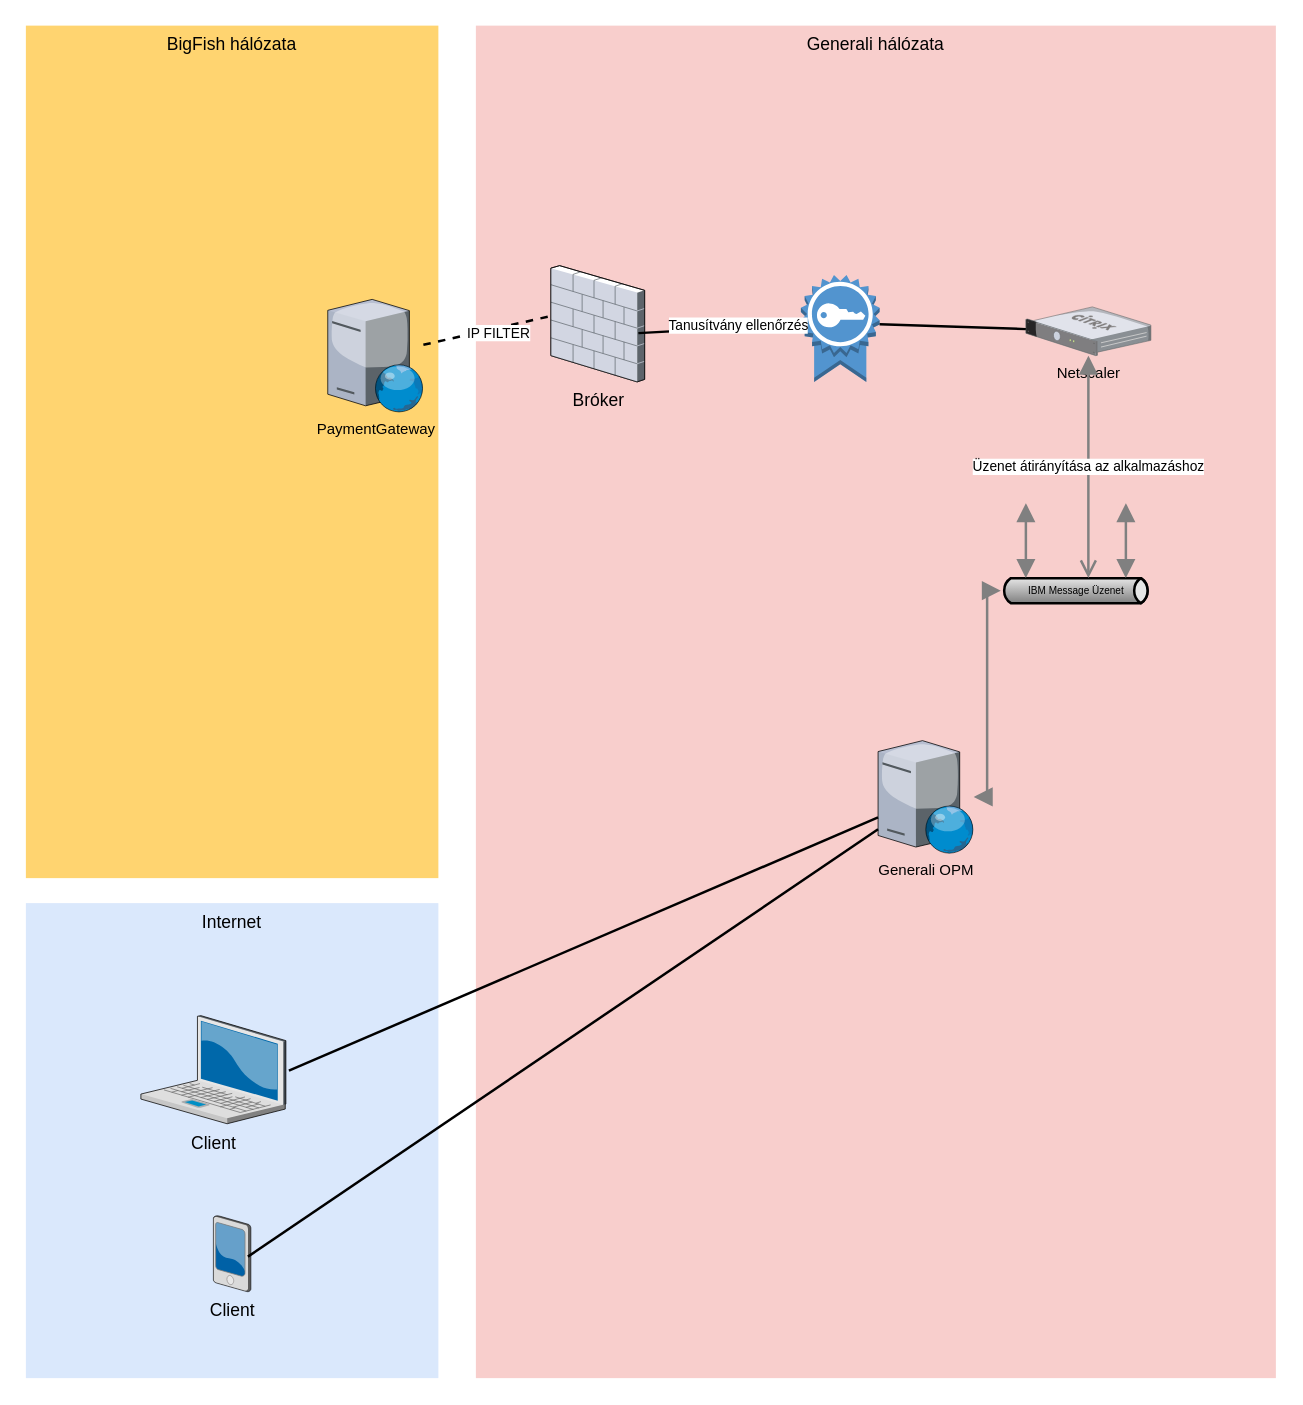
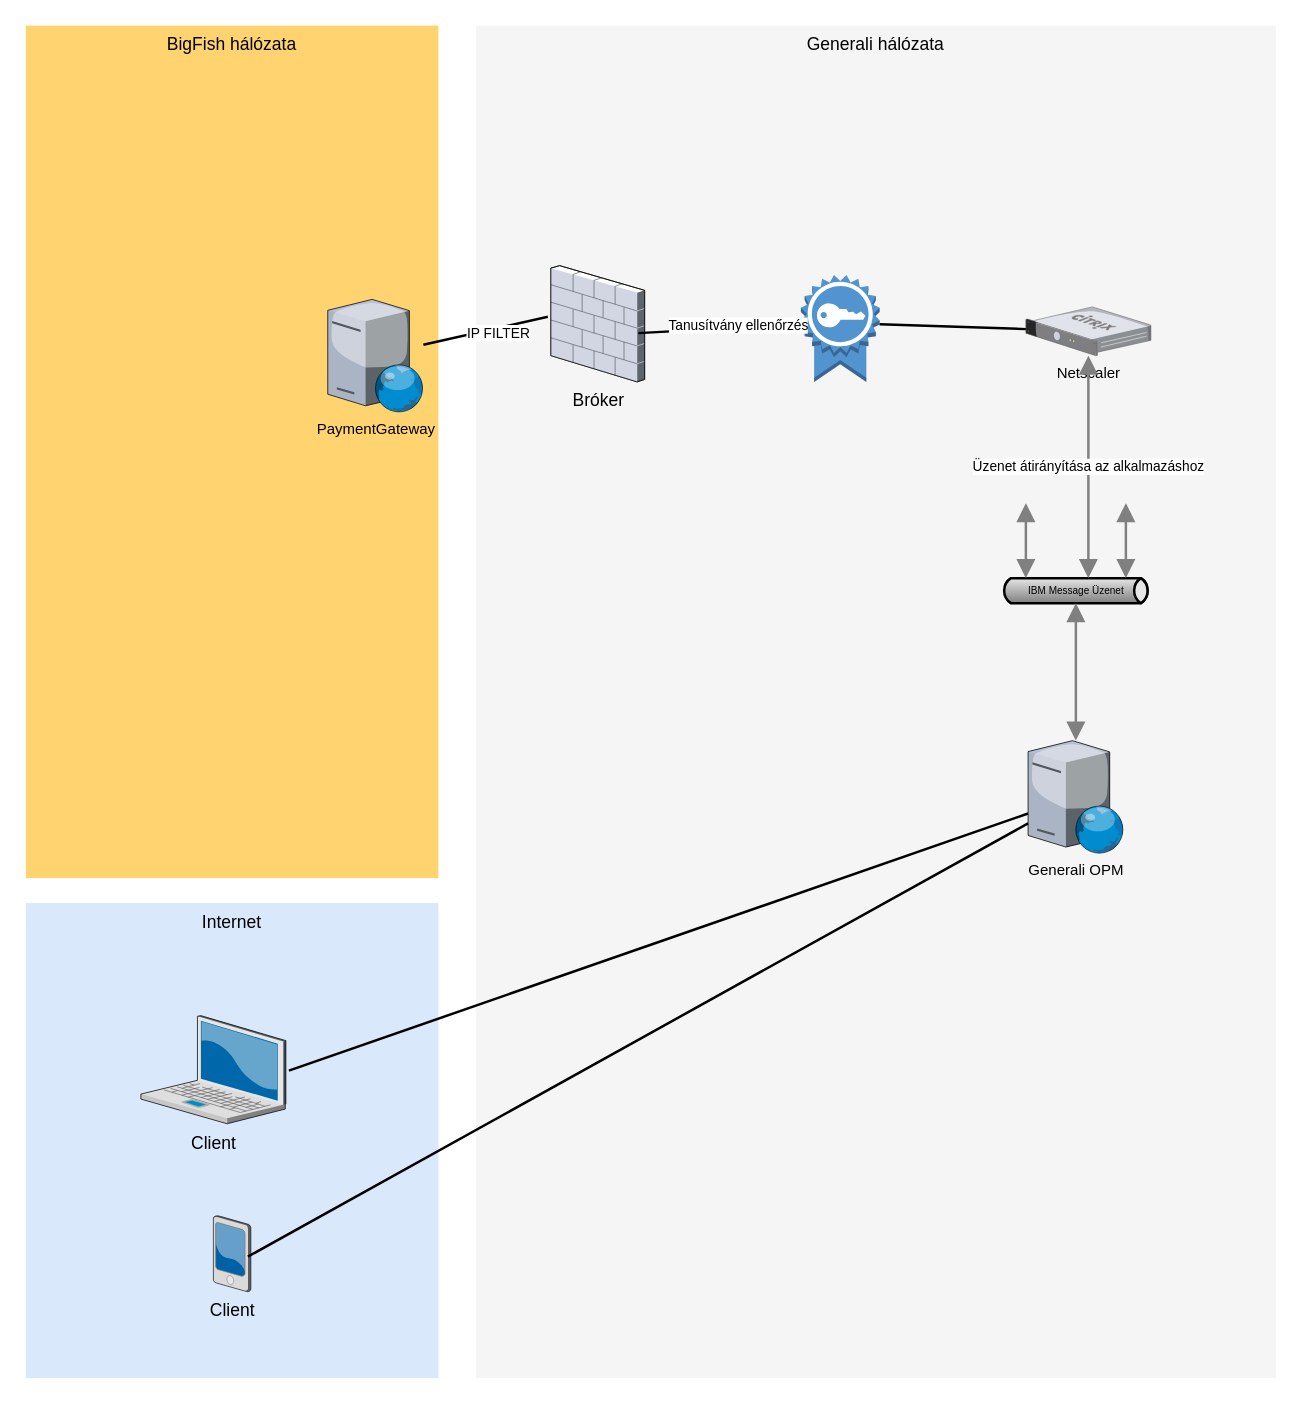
(448, 339) -> (448, 339)
(1088, 563) -> (1088, 558)
(876, 702) -> (876, 702)
(926, 797) -> (1076, 797)
